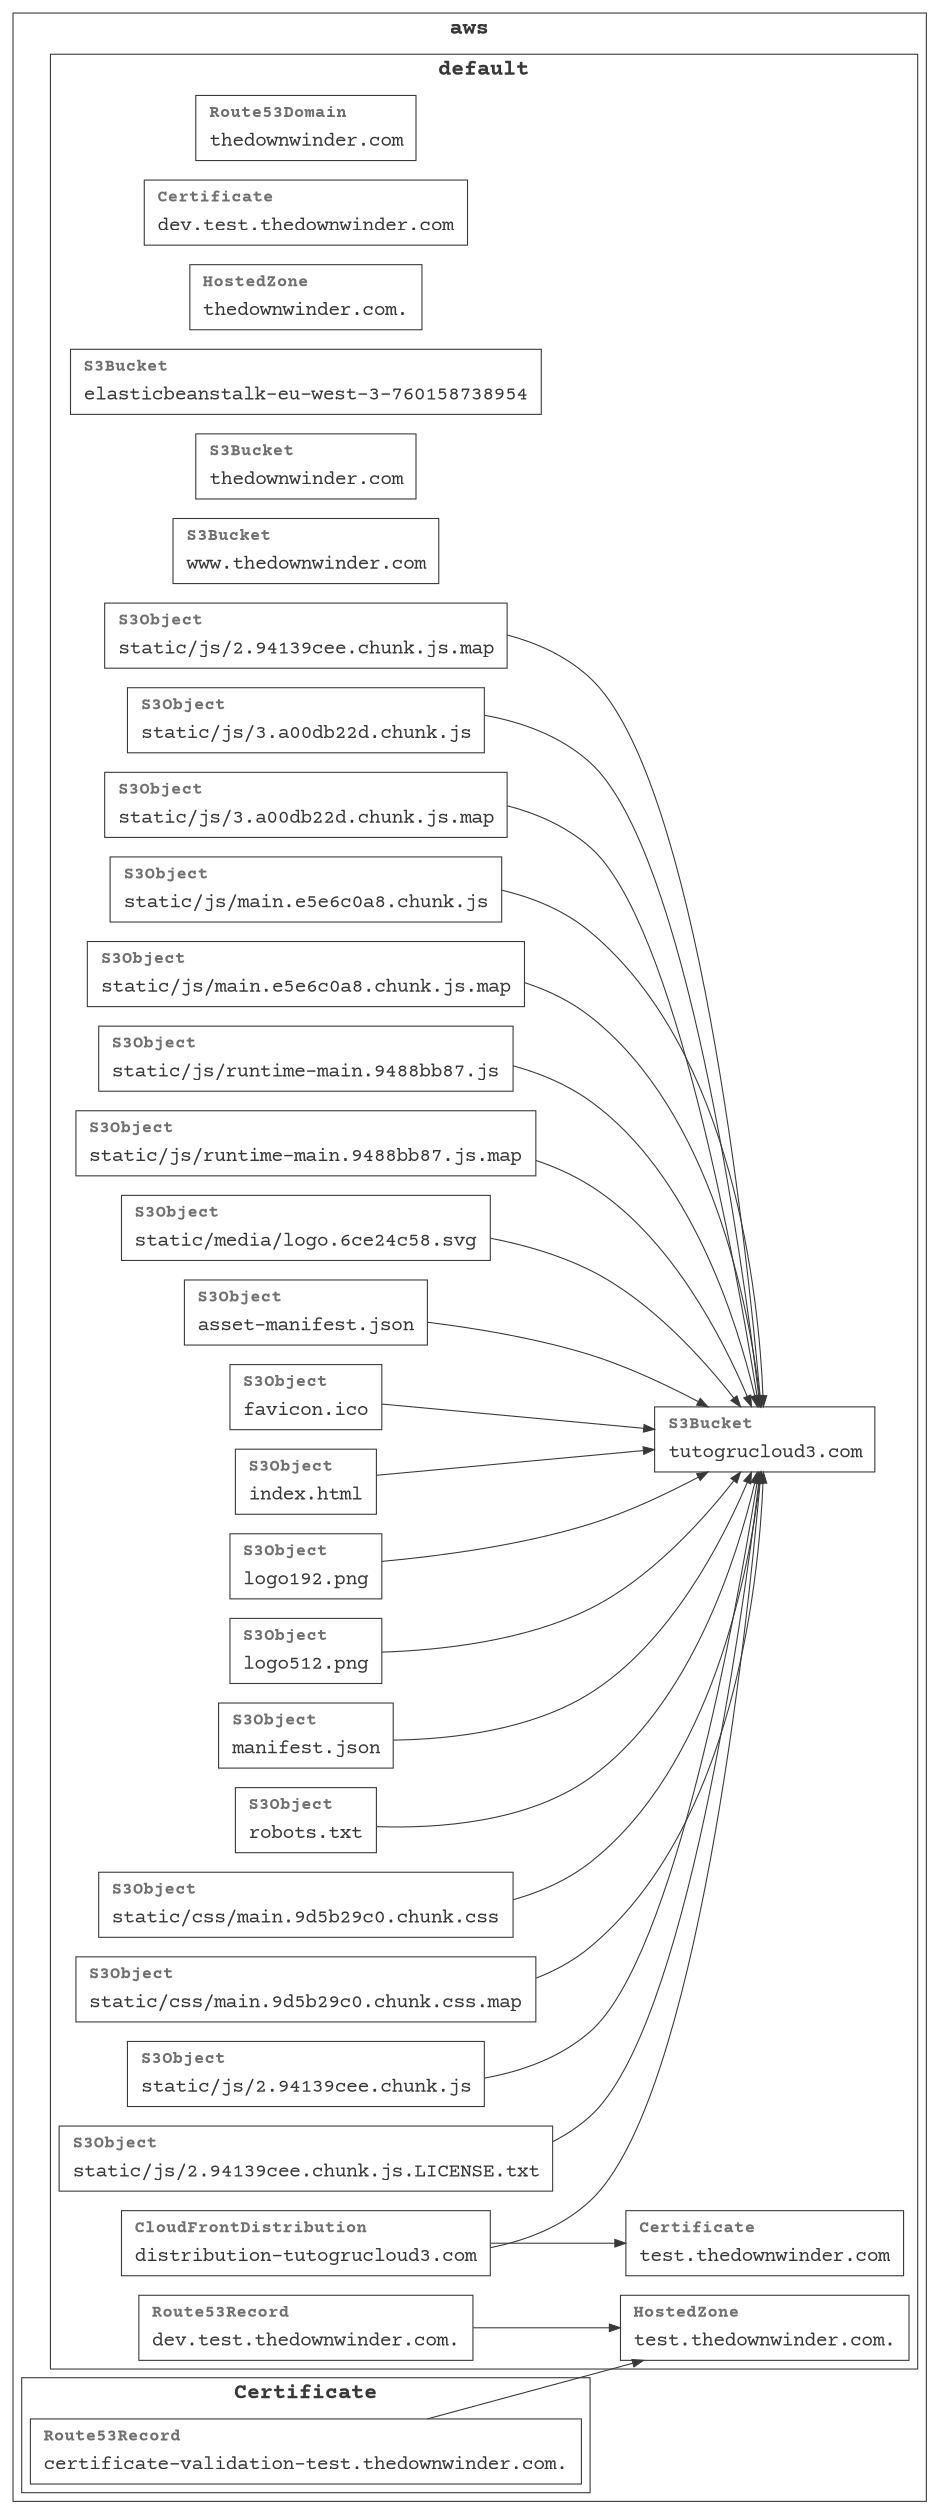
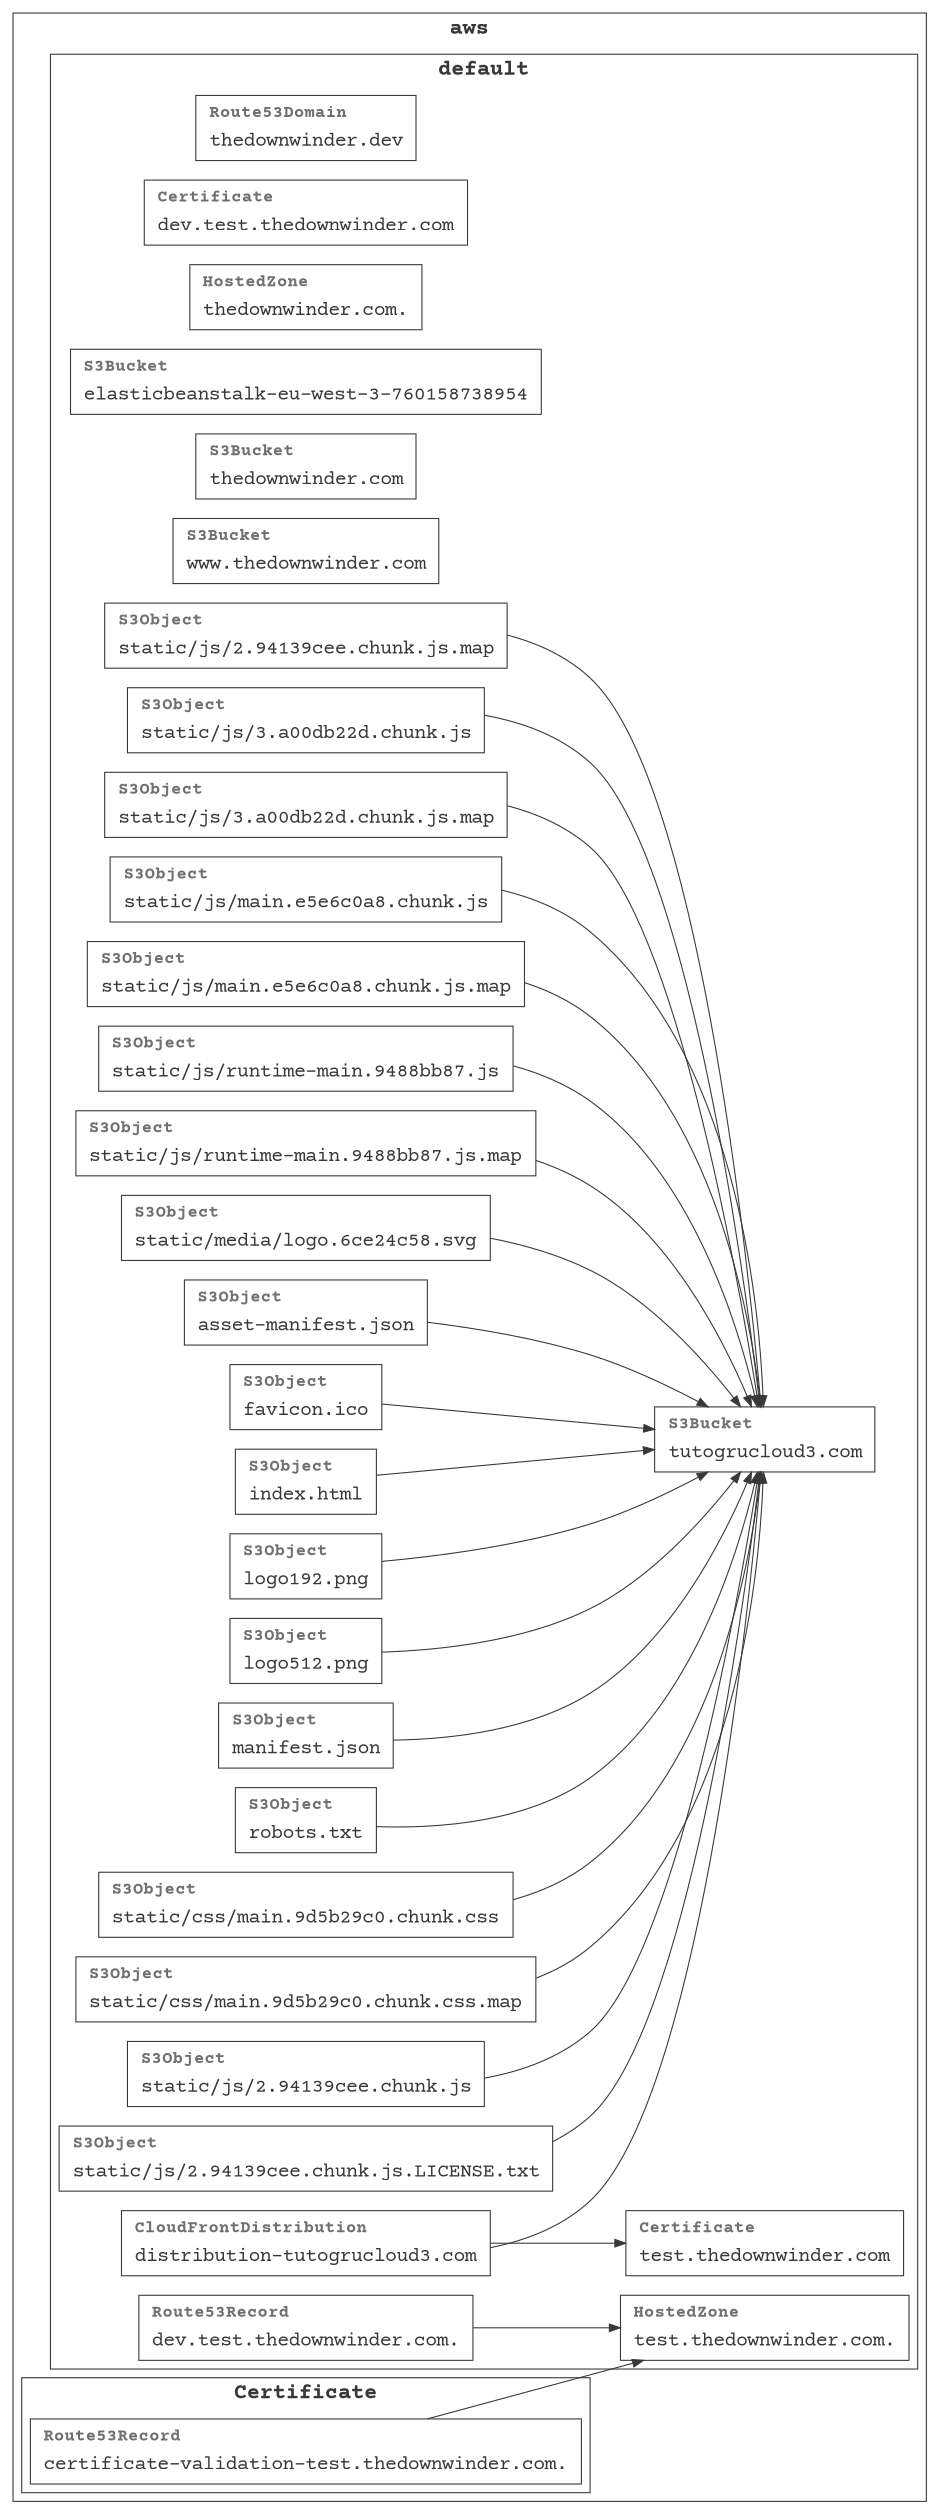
(306, 140) -> (306, 140)
